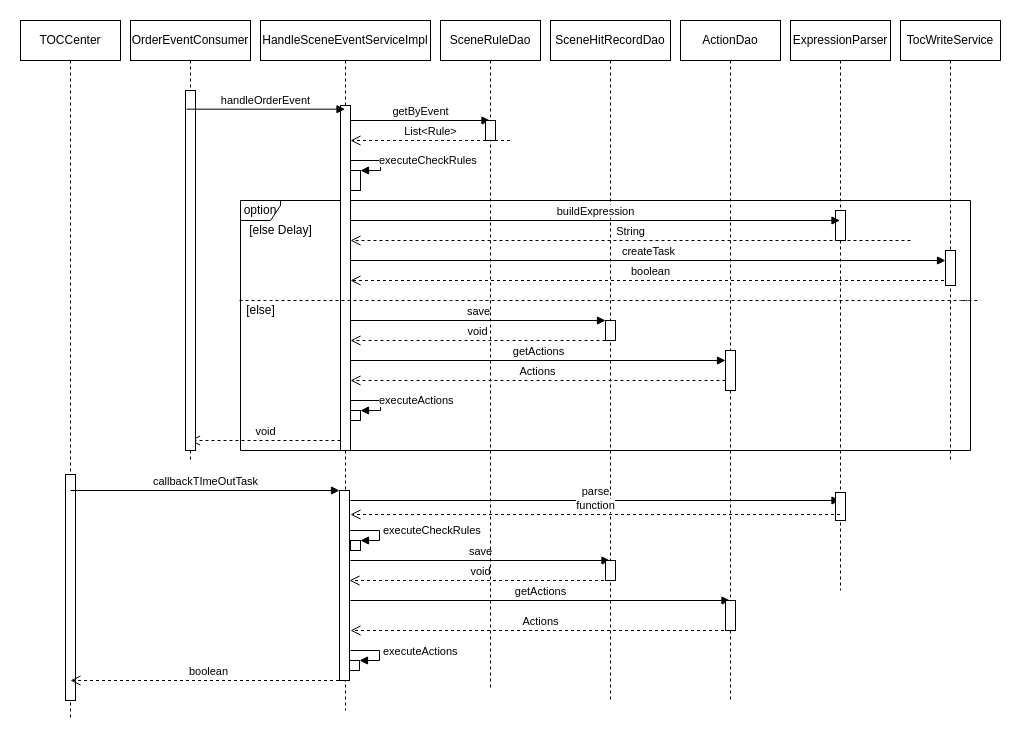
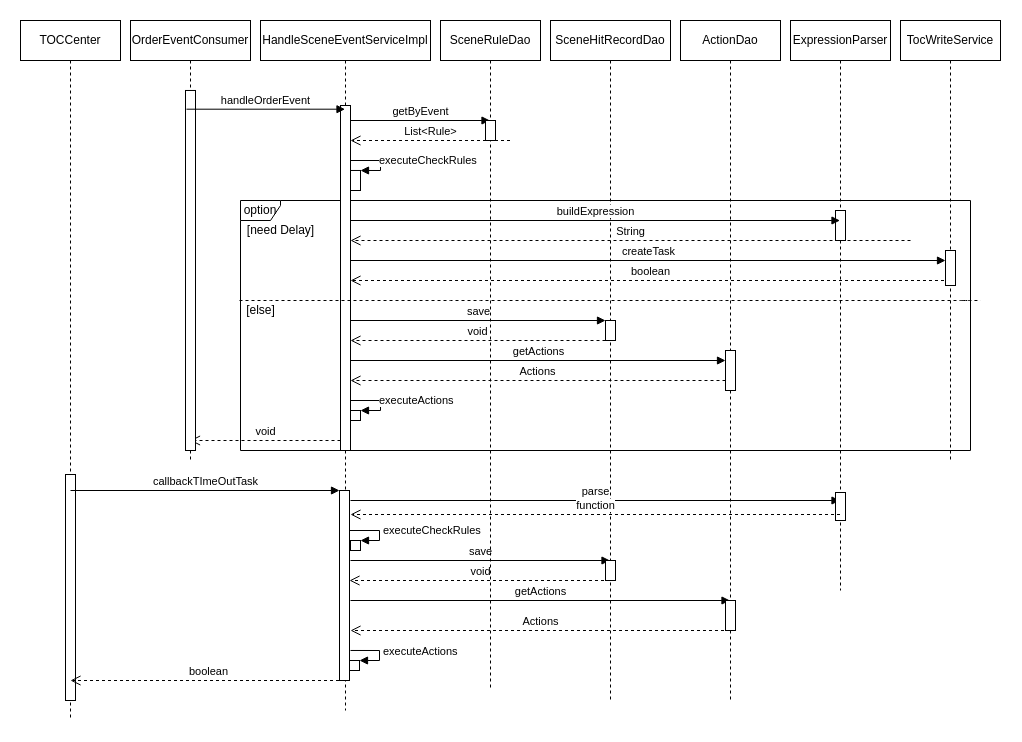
(281, 231) -> (281, 231)
